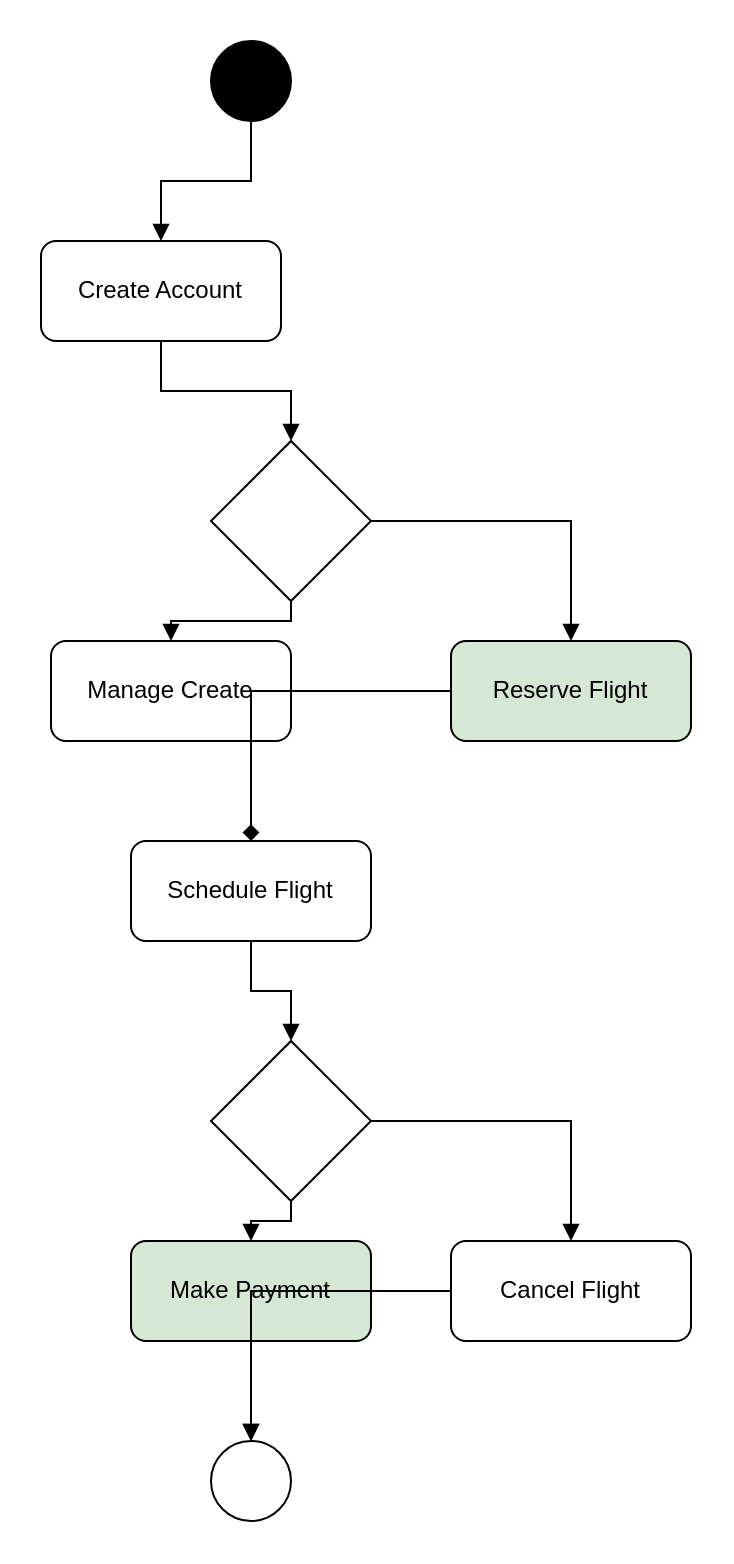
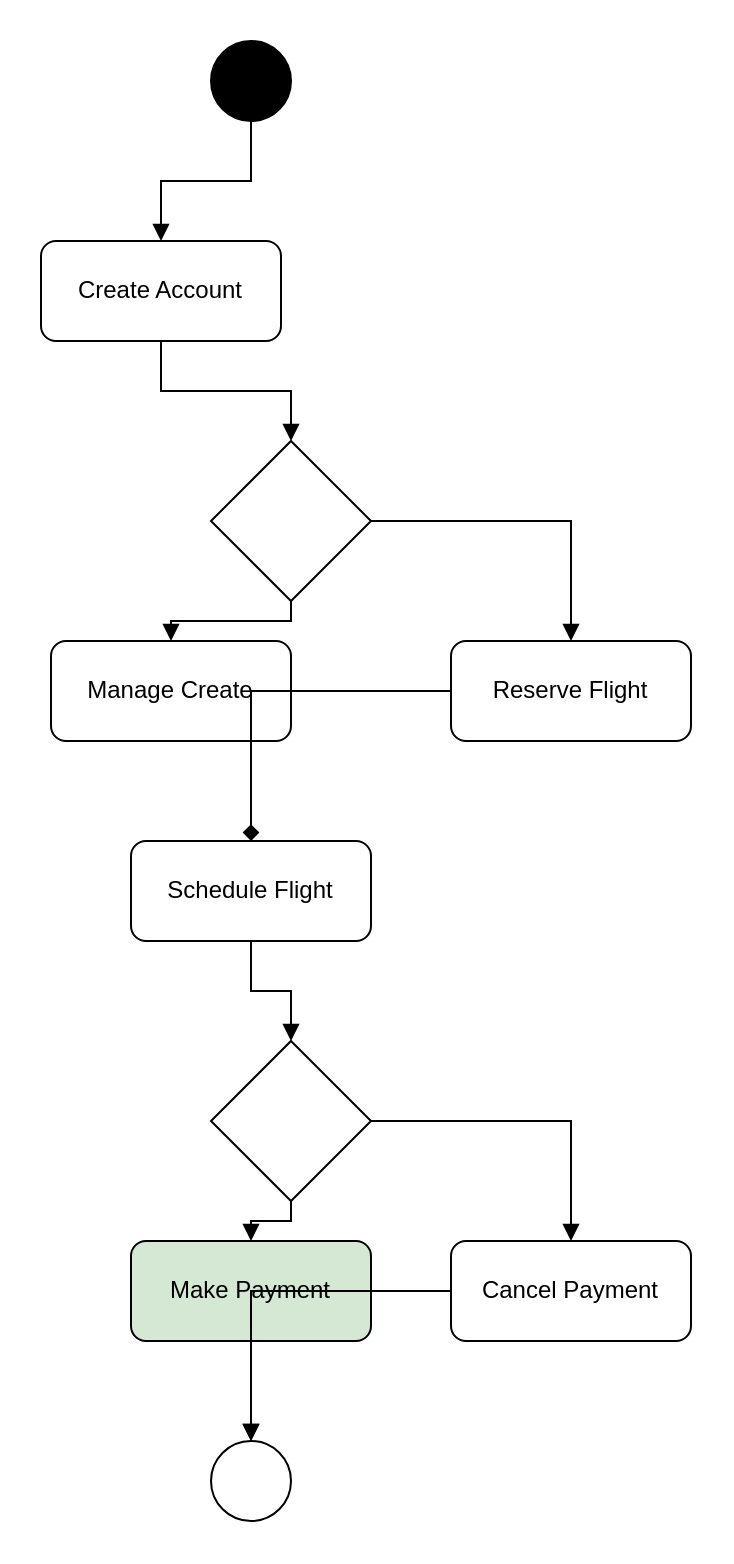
(571, 691) -> (571, 691)
(571, 1291) -> (571, 1291)
